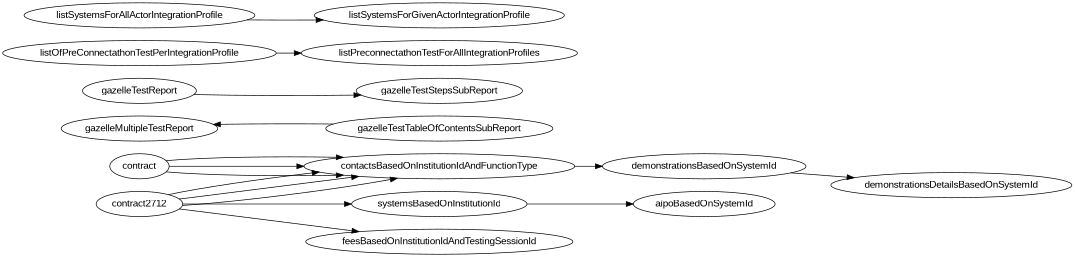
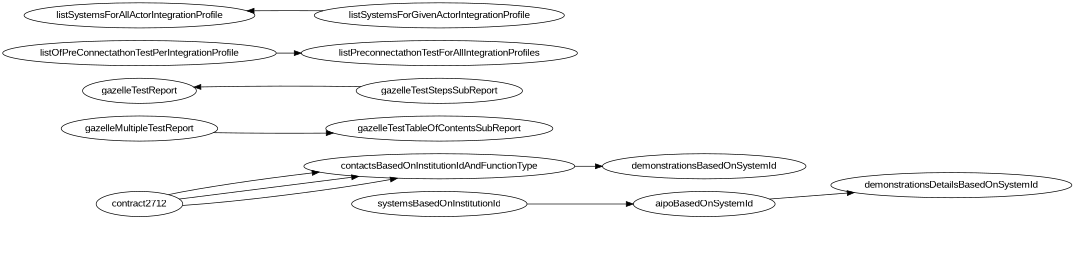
(282, 20) -> (289, 11)
(274, 96) -> (281, 86)
(277, 124) -> (270, 133)
(139, 166) -> none
(819, 175) -> (808, 196)
(263, 204) -> none
(439, 242) -> none
